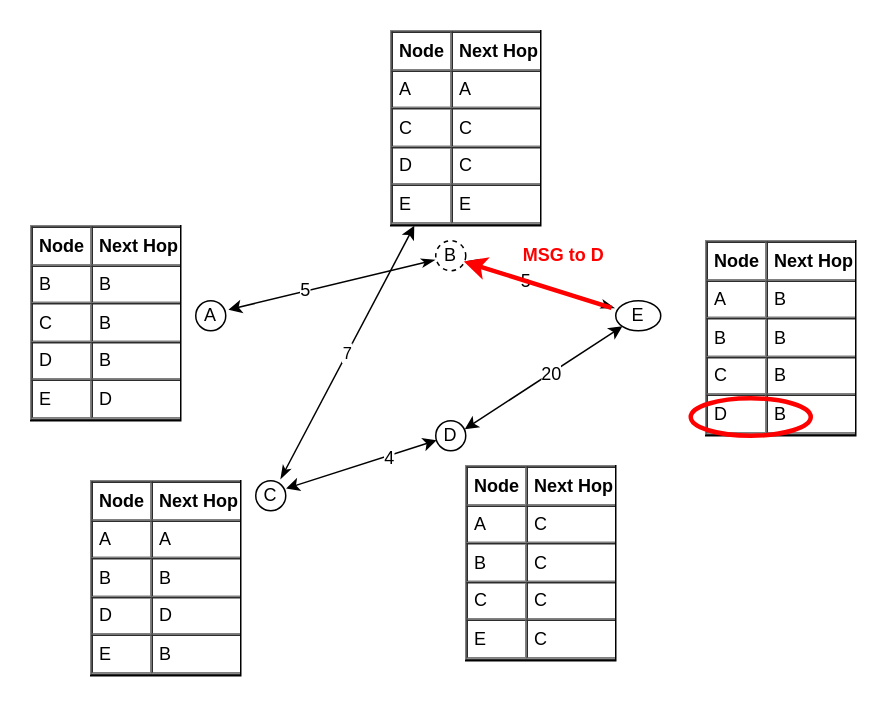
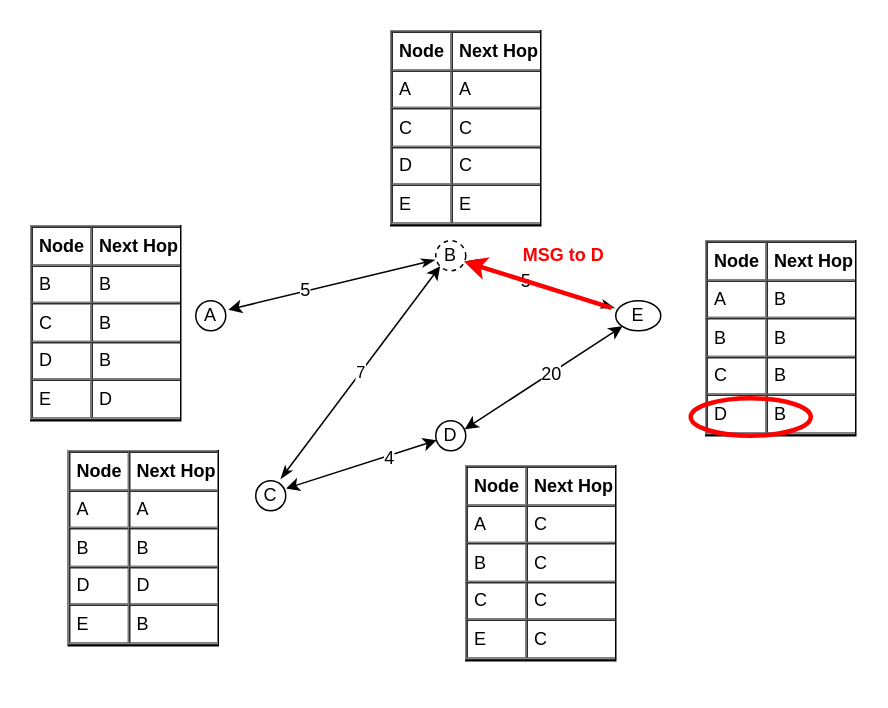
(347, 353) -> (360, 373)
(166, 578) -> (143, 548)
